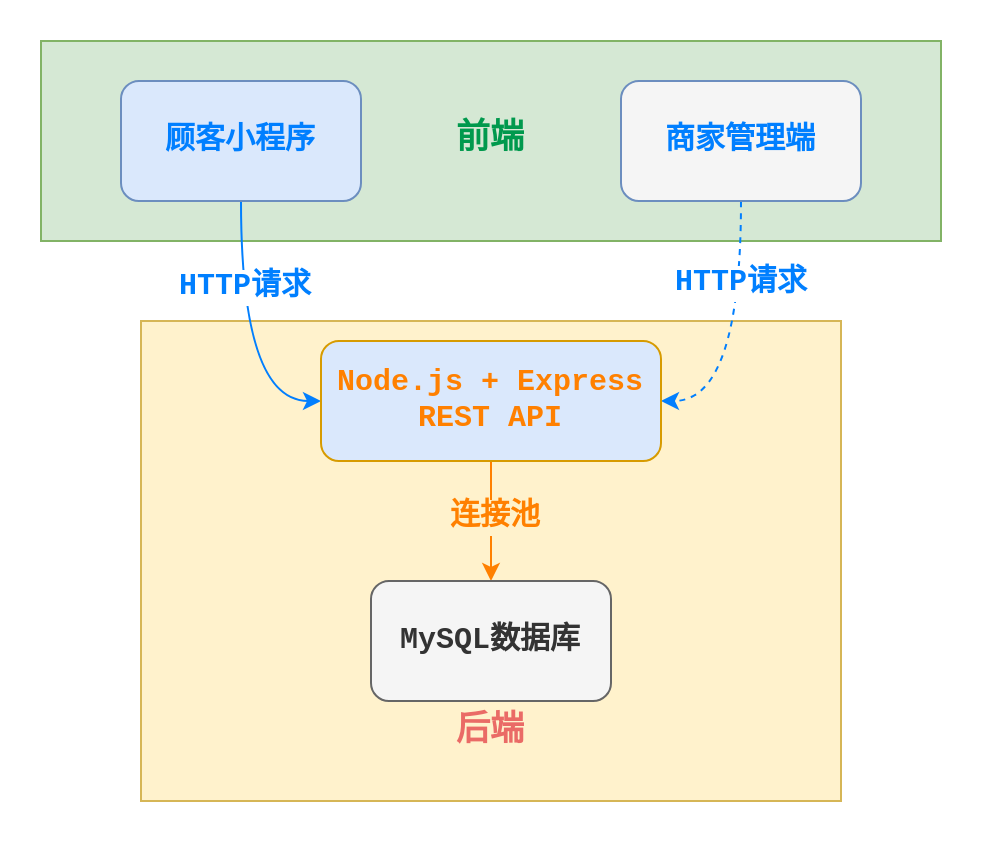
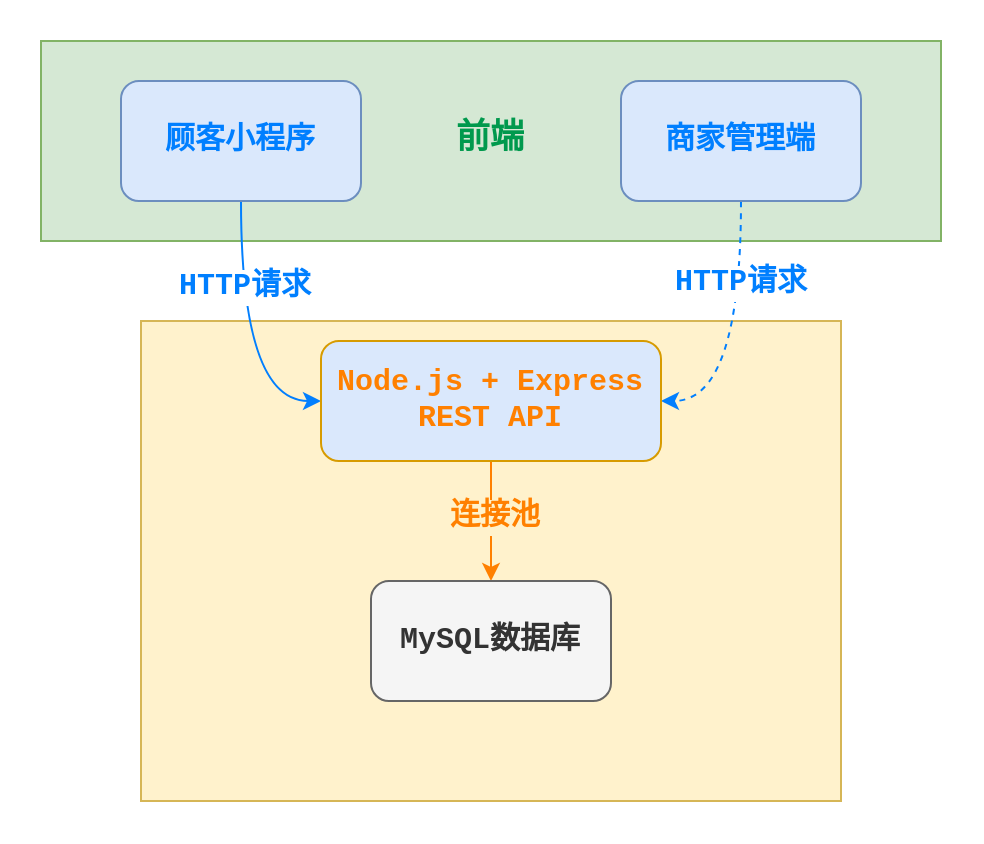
(741, 141) -> (741, 141)
(491, 731) -> none
